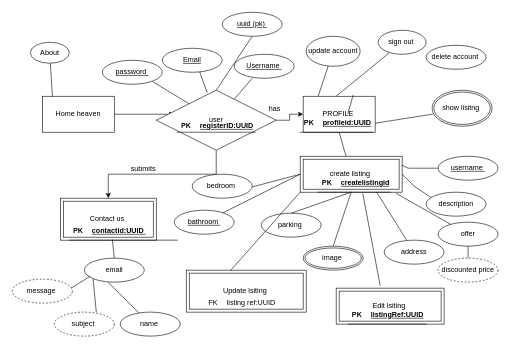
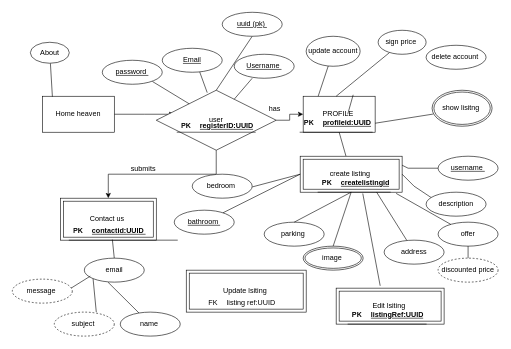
(402, 42) -> (402, 42)
(291, 225) -> (294, 234)
(265, 232) -> none
